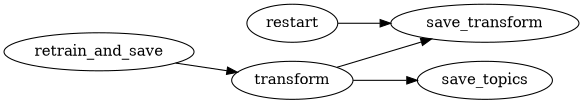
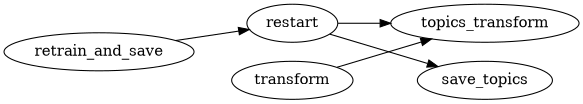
(485, 23) -> (485, 23)
(201, 67) -> (207, 36)
(380, 80) -> (376, 48)
